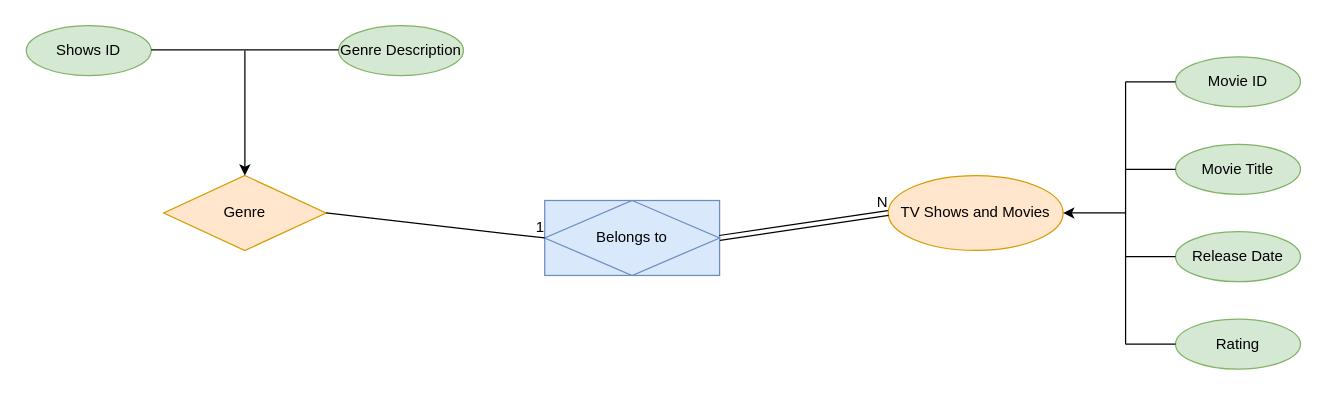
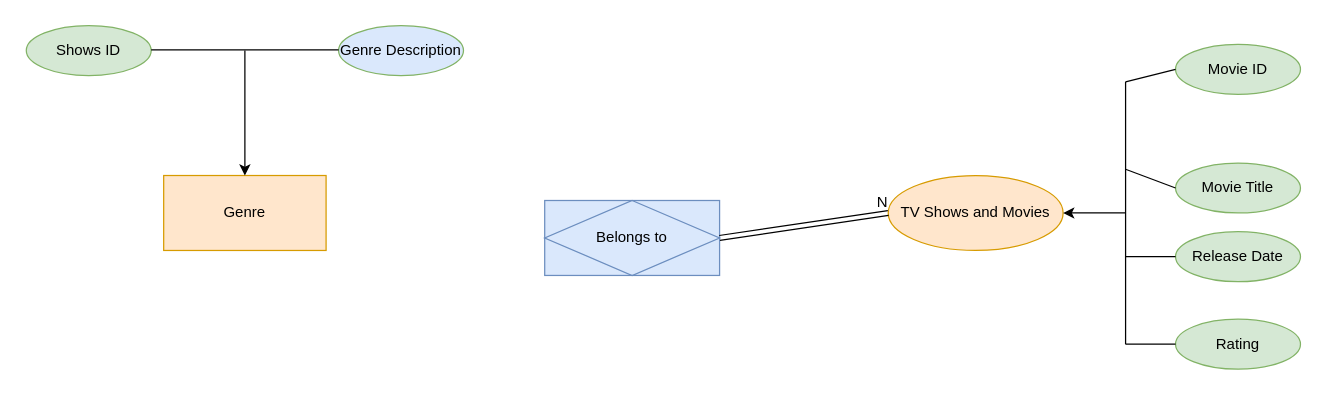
(401, 51) -> (401, 51)
(1238, 82) -> (1238, 69)
(1238, 169) -> (1238, 188)
(244, 213) -> (244, 213)
(434, 226) -> none
